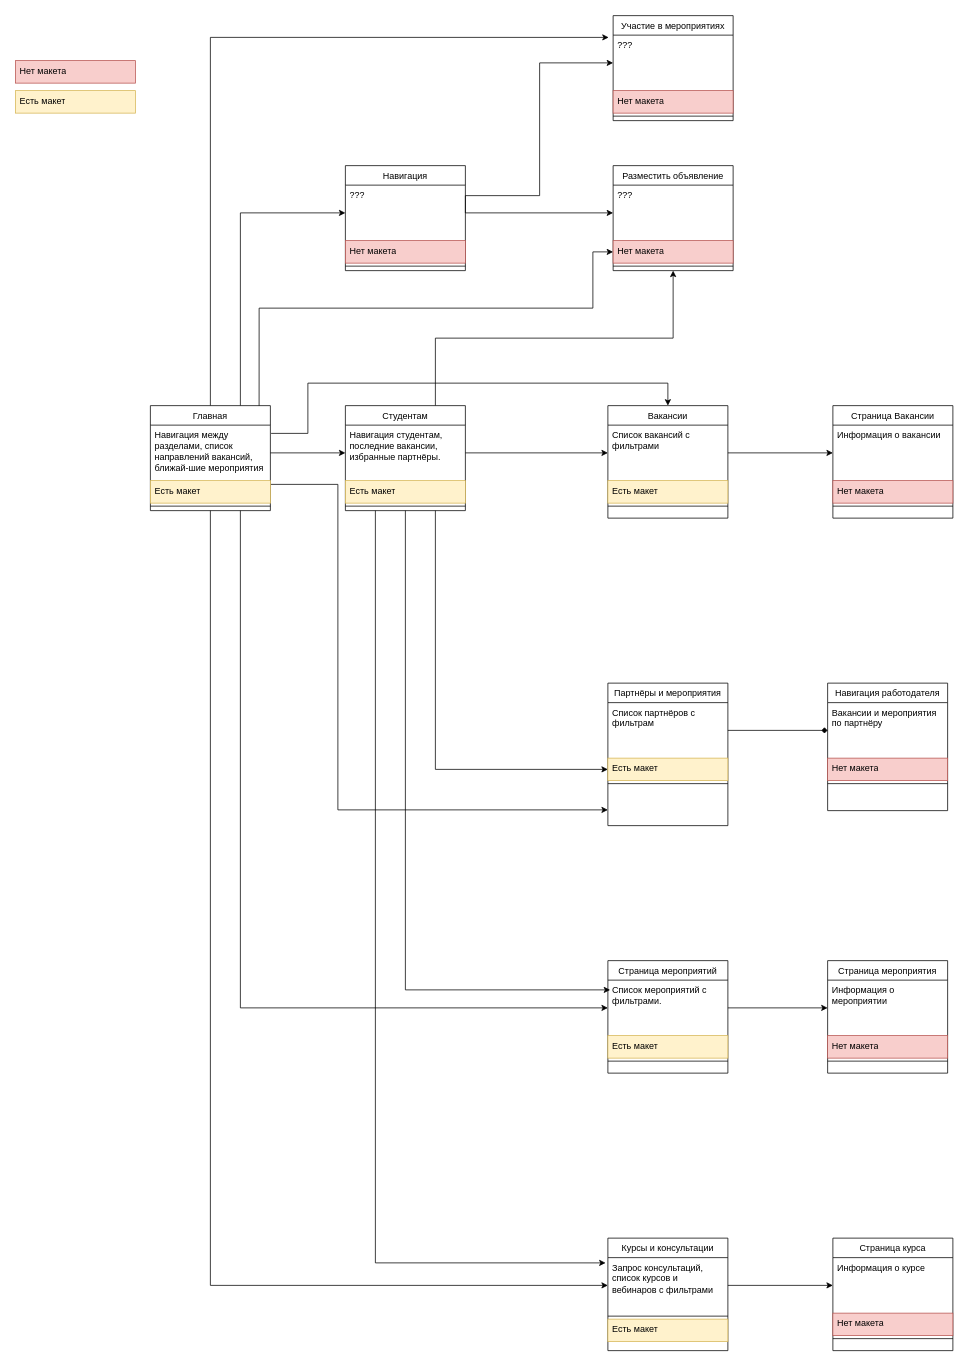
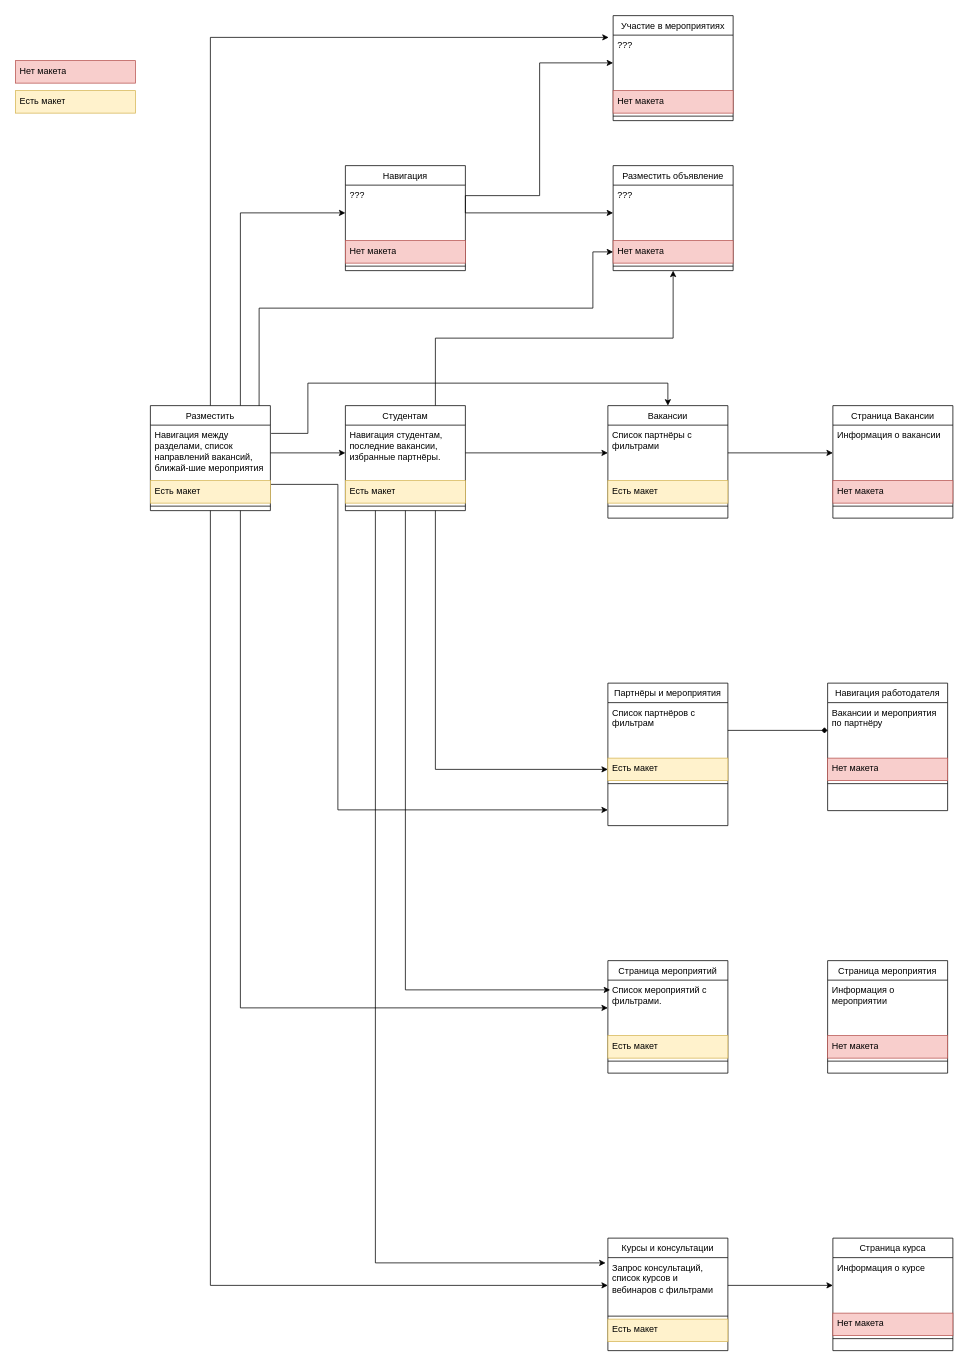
(210, 416) -> (210, 416)
(669, 441) -> (669, 441)
(821, 1008) -> none
